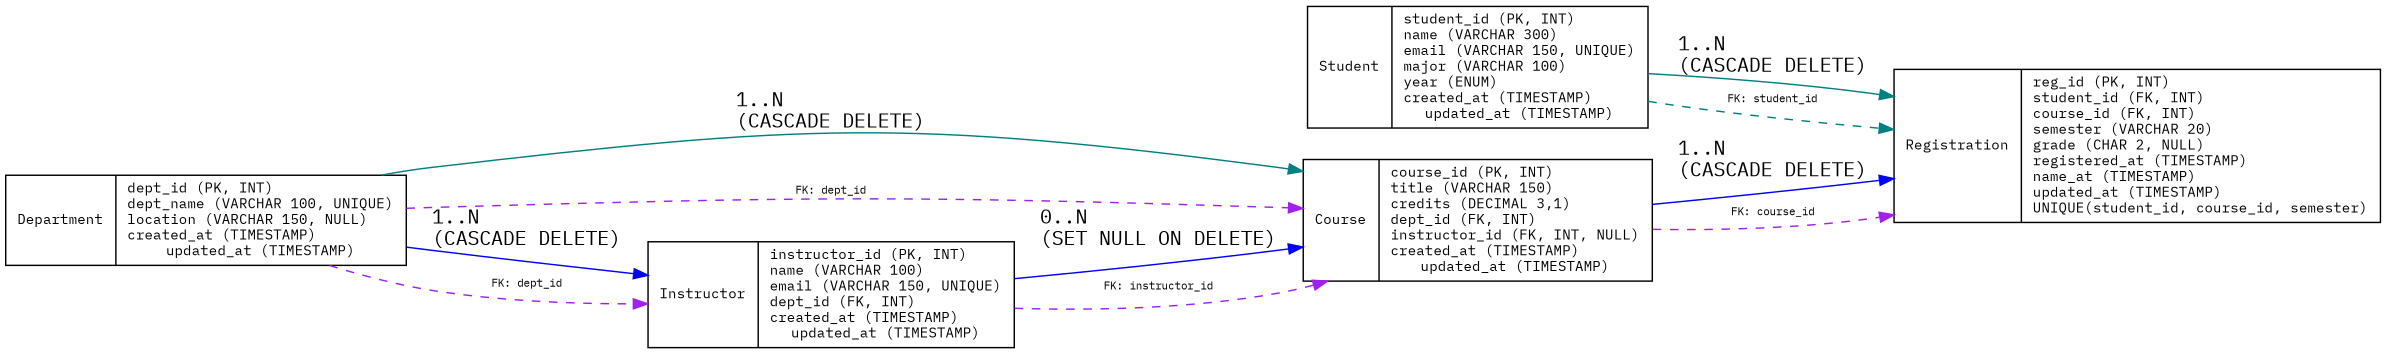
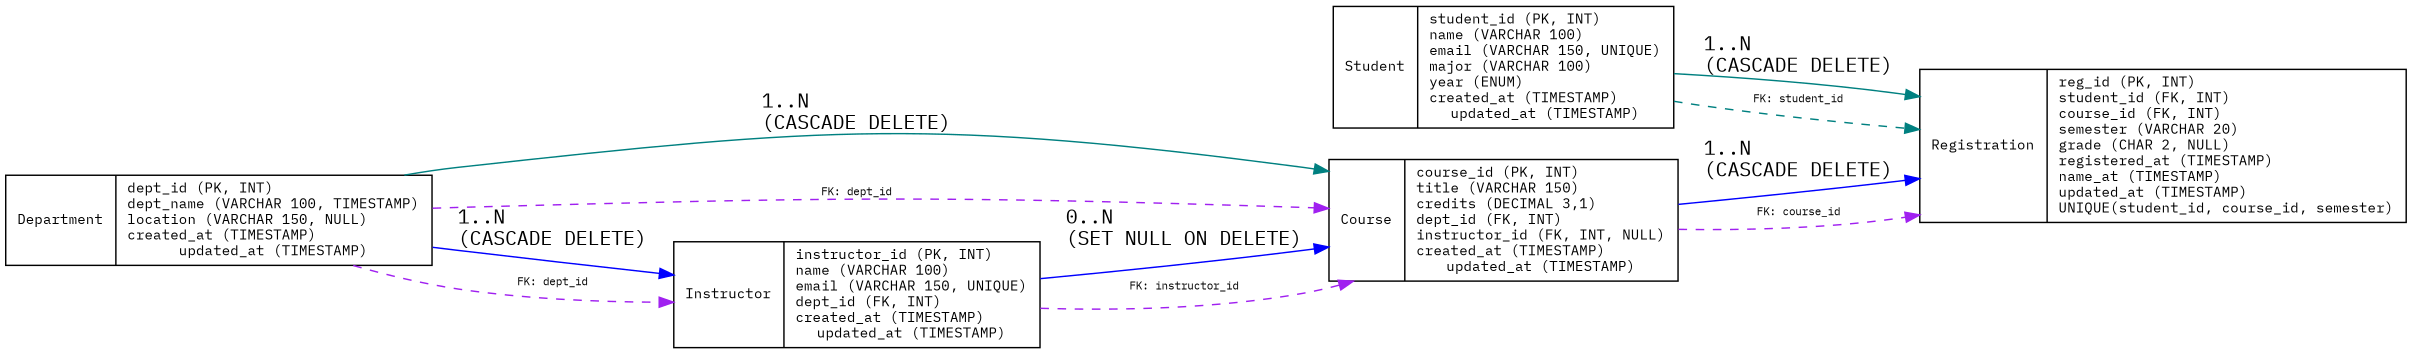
(1481, 35) -> (1507, 35)
(261, 204) -> (274, 204)
